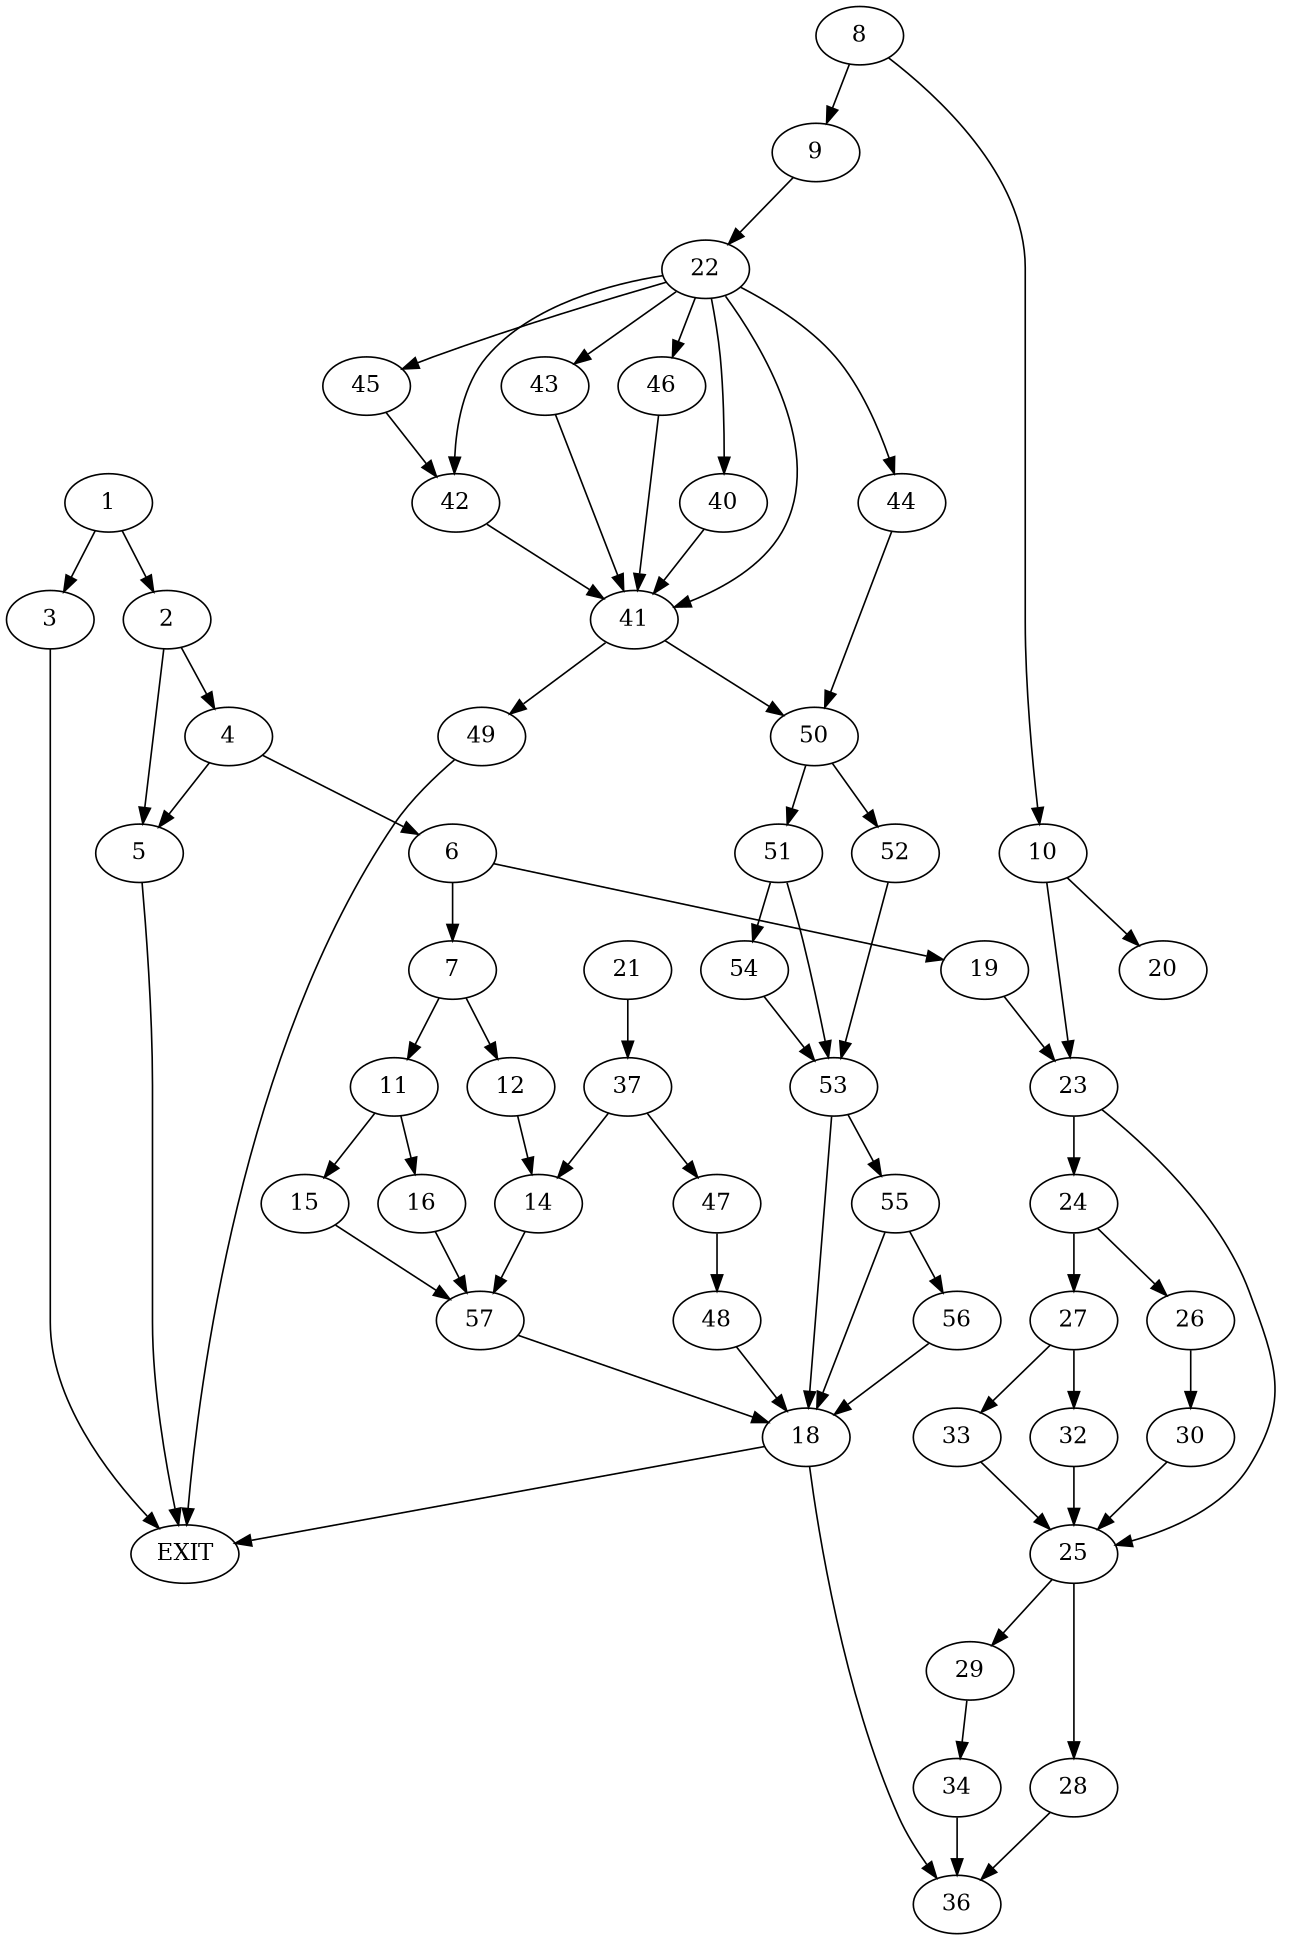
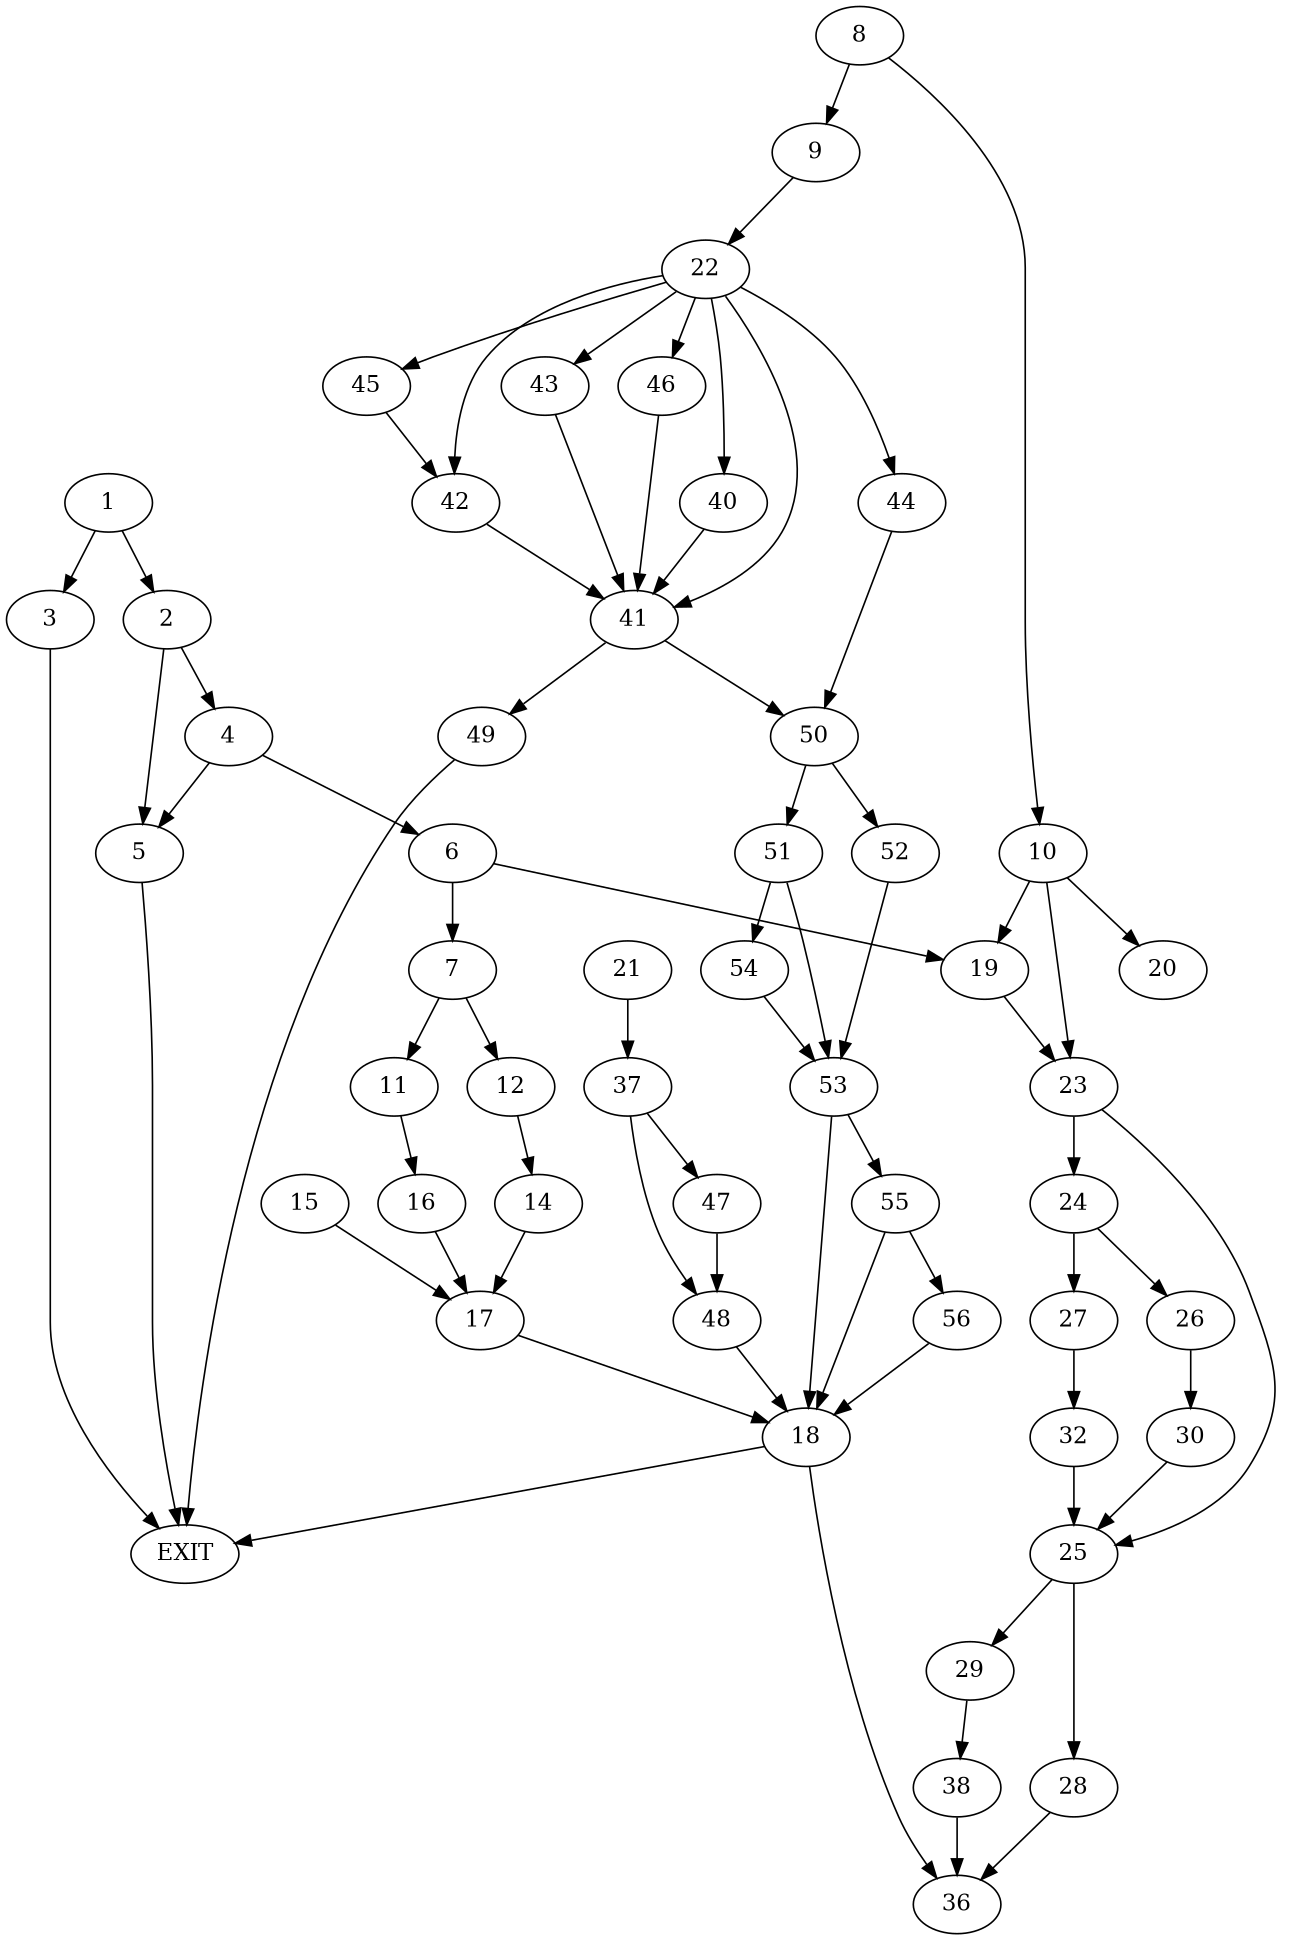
none -> (1018, 904)
(355, 1139) -> none
(588, 1139) -> (648, 1202)
(480, 1320) -> (480, 1320)
(957, 1437) -> none
(957, 1788) -> (957, 1788)
